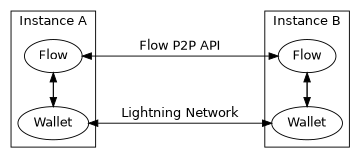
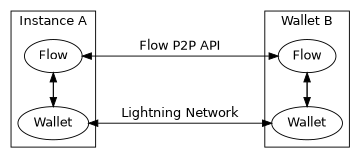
(307, 22) -> (307, 22)
